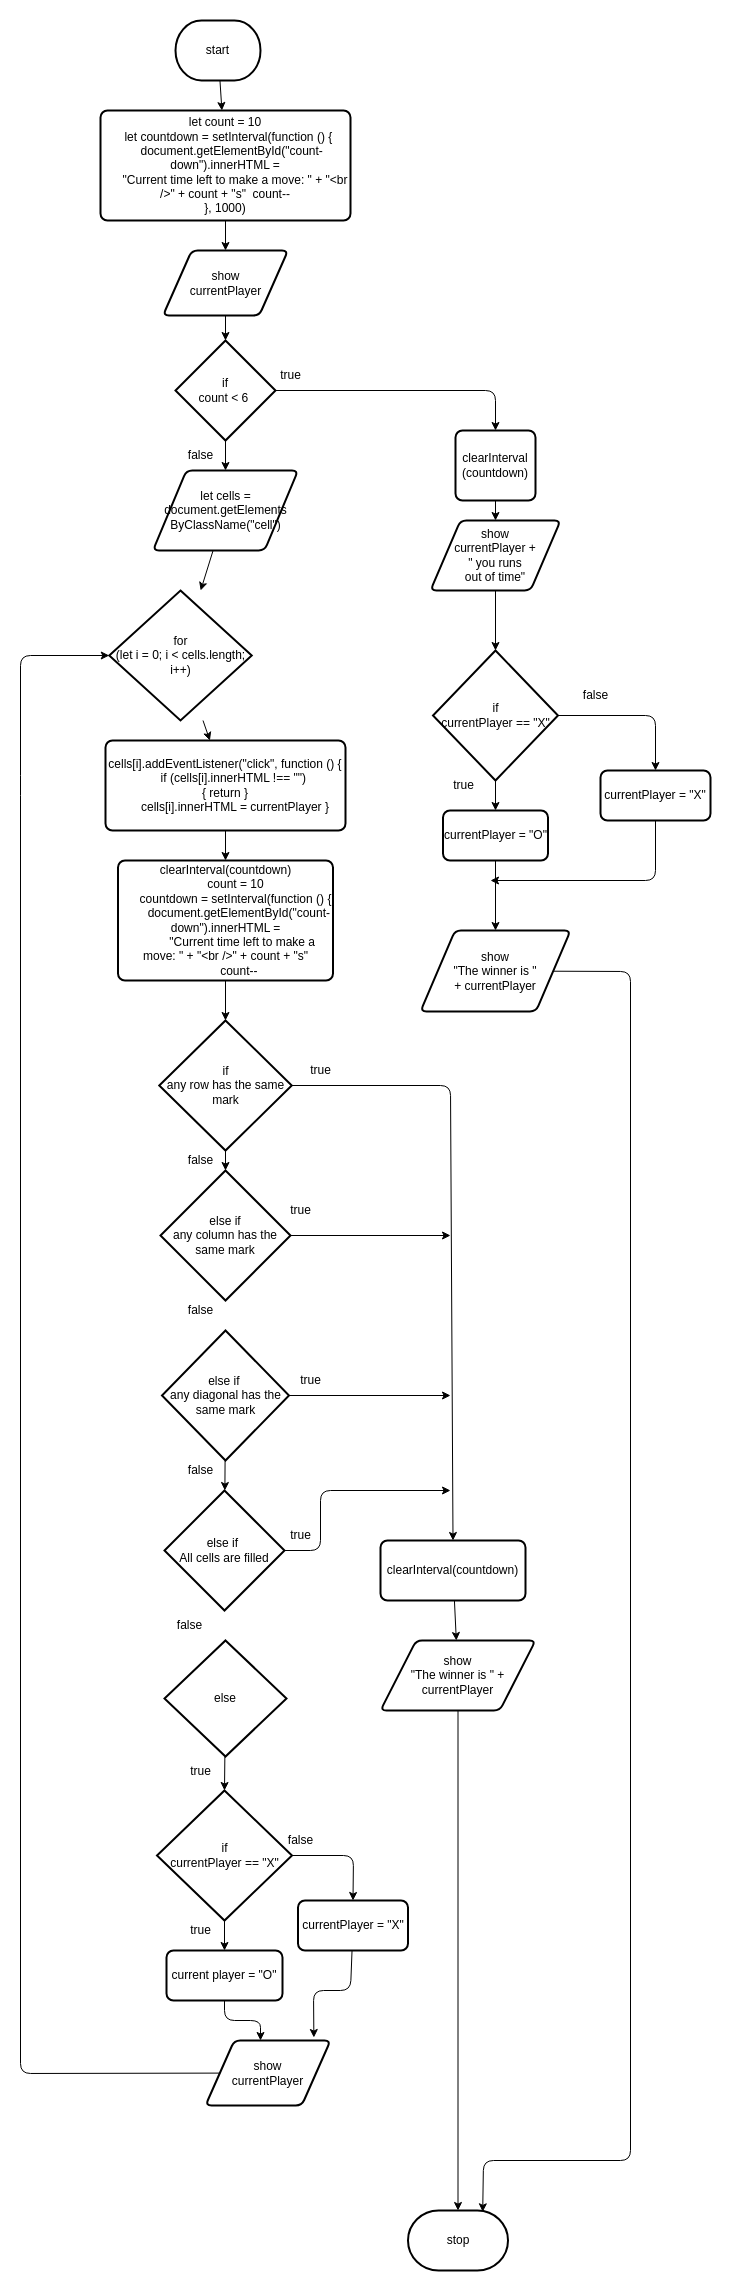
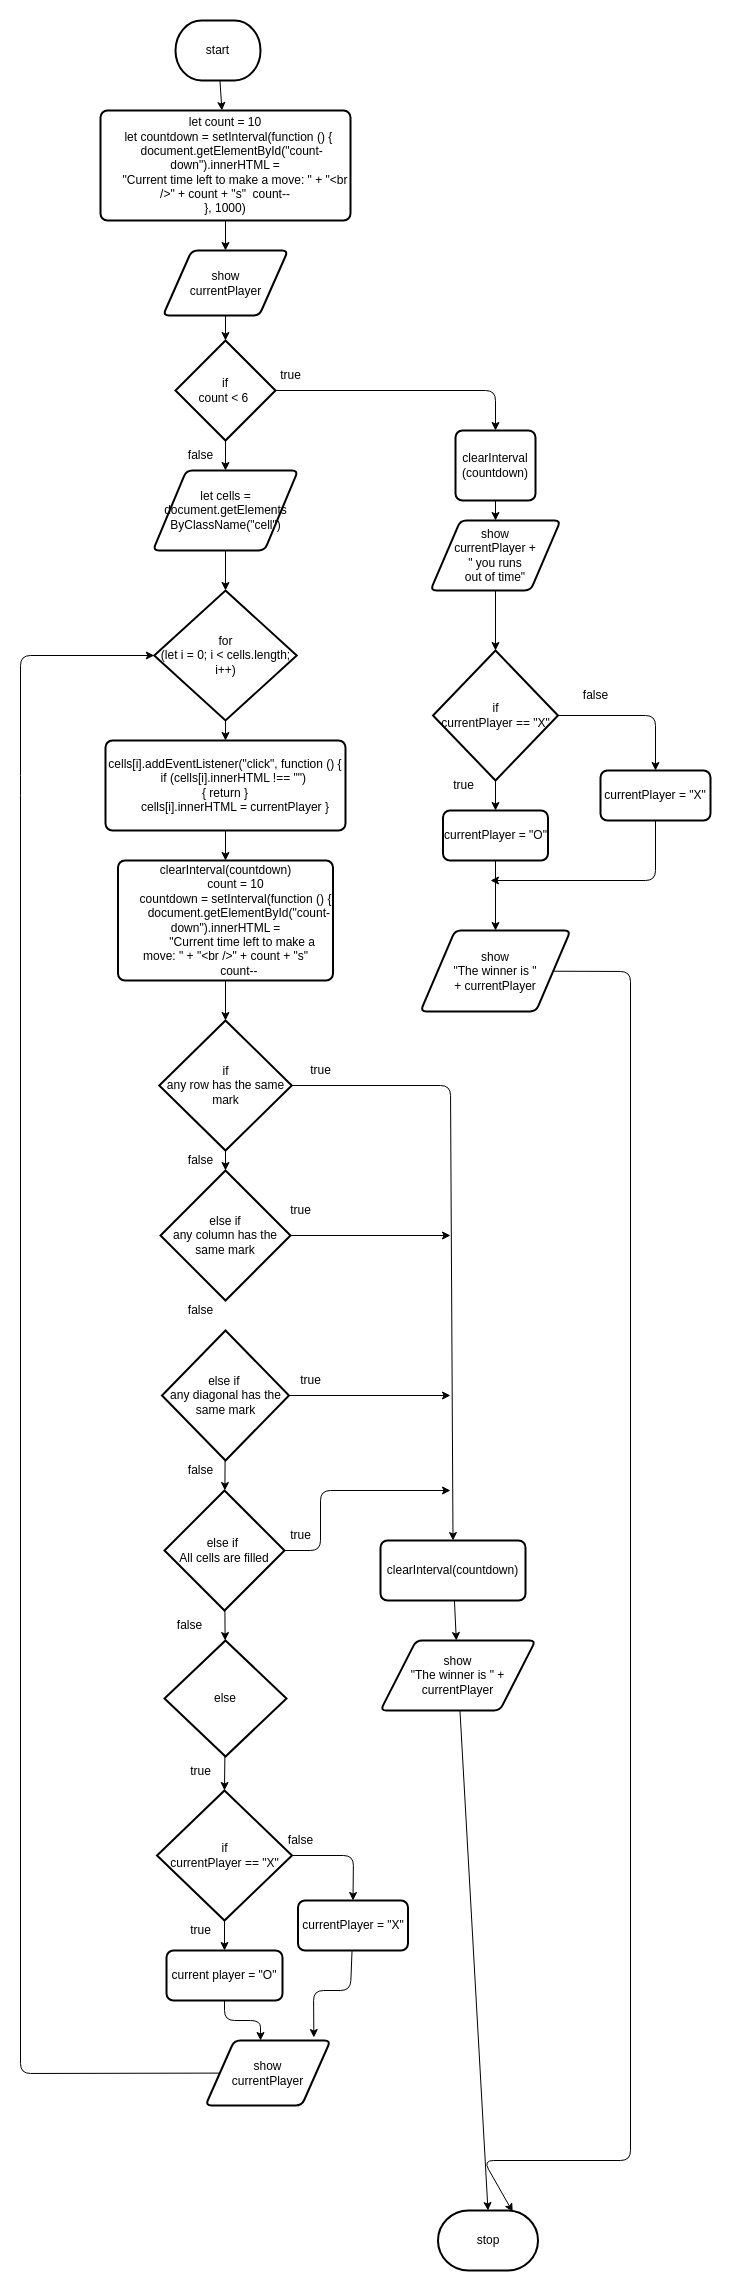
(181, 656) -> (226, 656)
none -> (225, 1622)
(458, 2241) -> (488, 2241)
